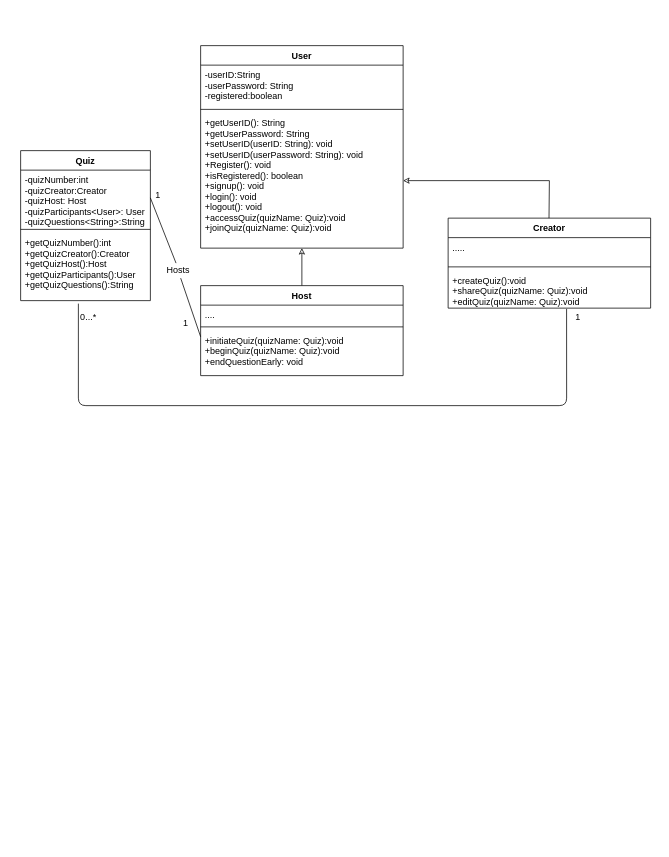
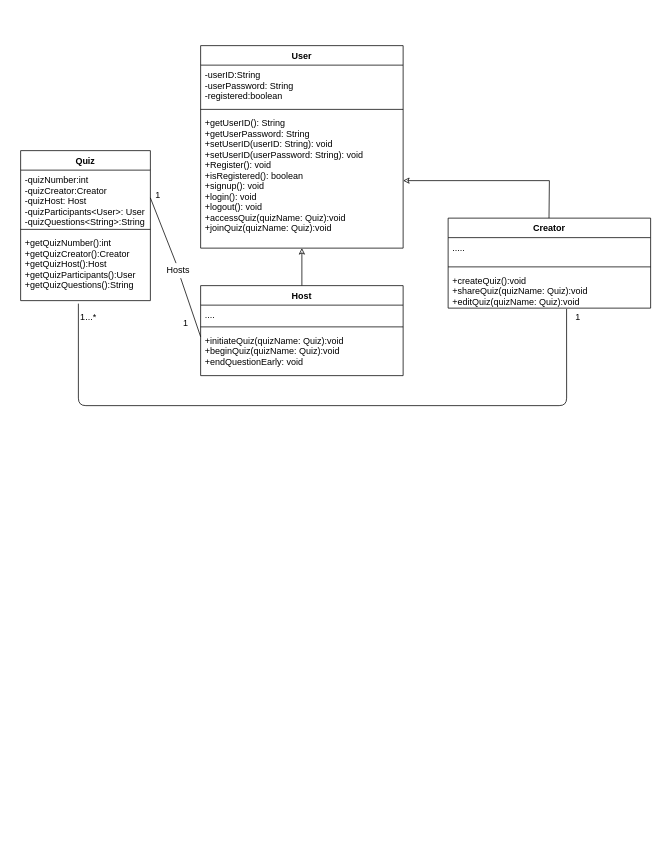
(89, 317) -> (89, 317)
